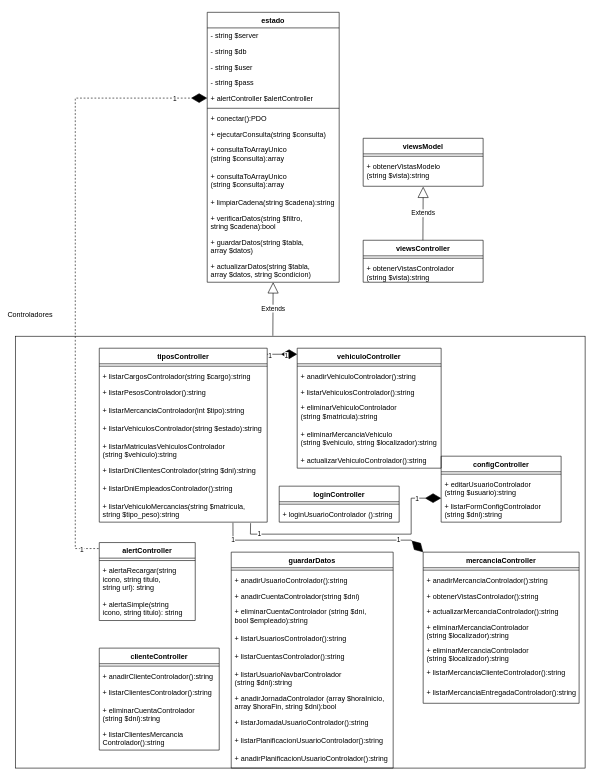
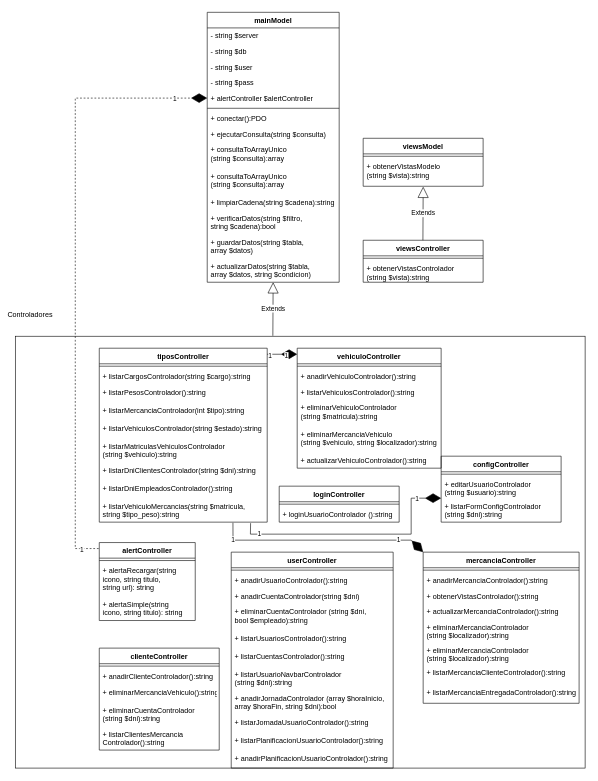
(273, 20) -> (273, 20)
(312, 560) -> (312, 560)
(169, 692) -> (168, 692)
